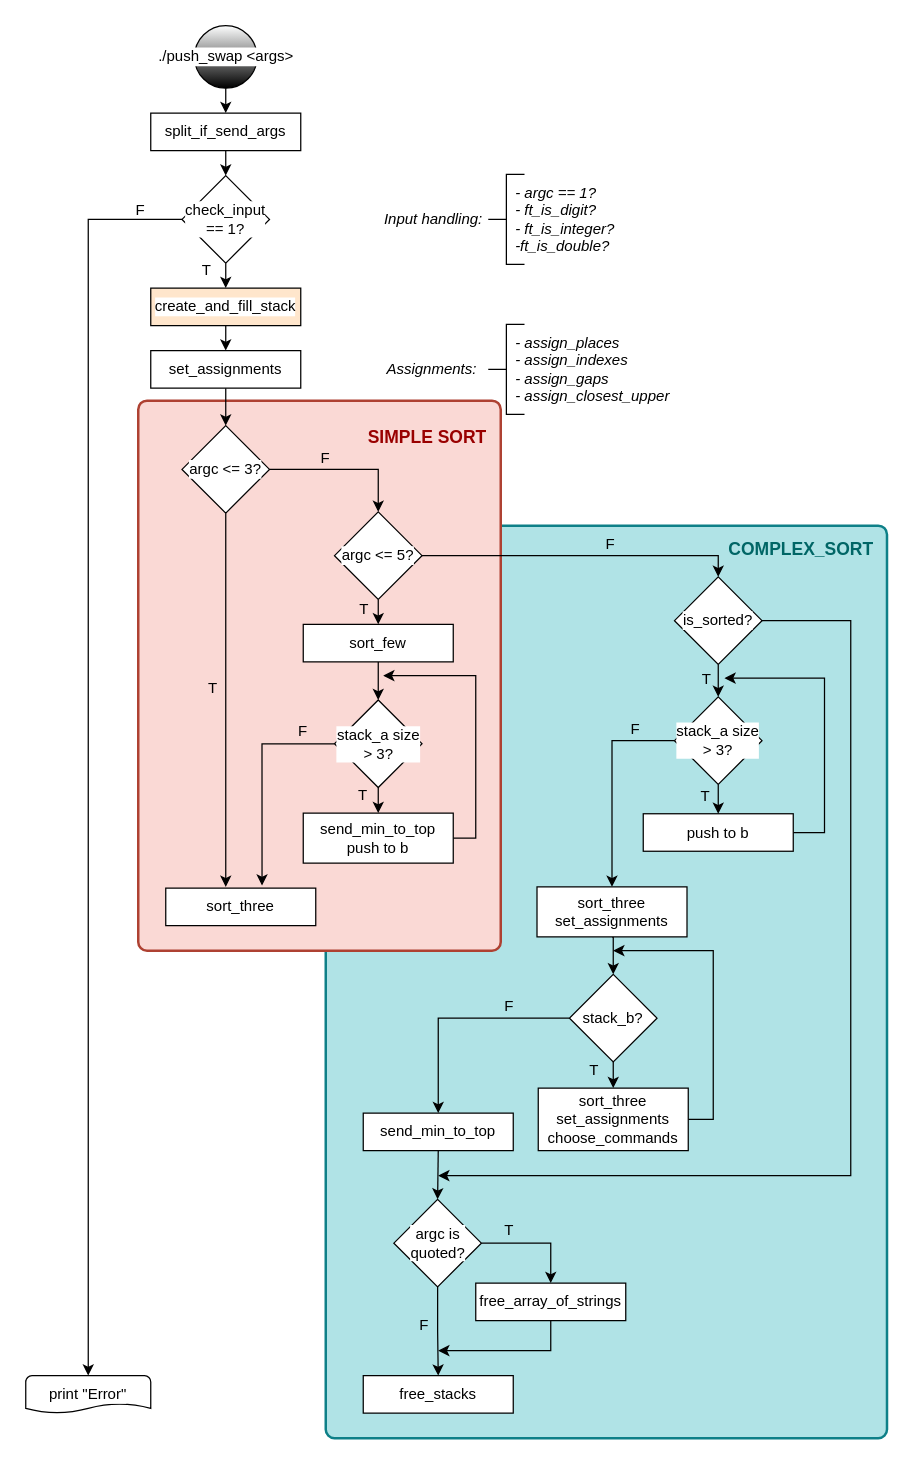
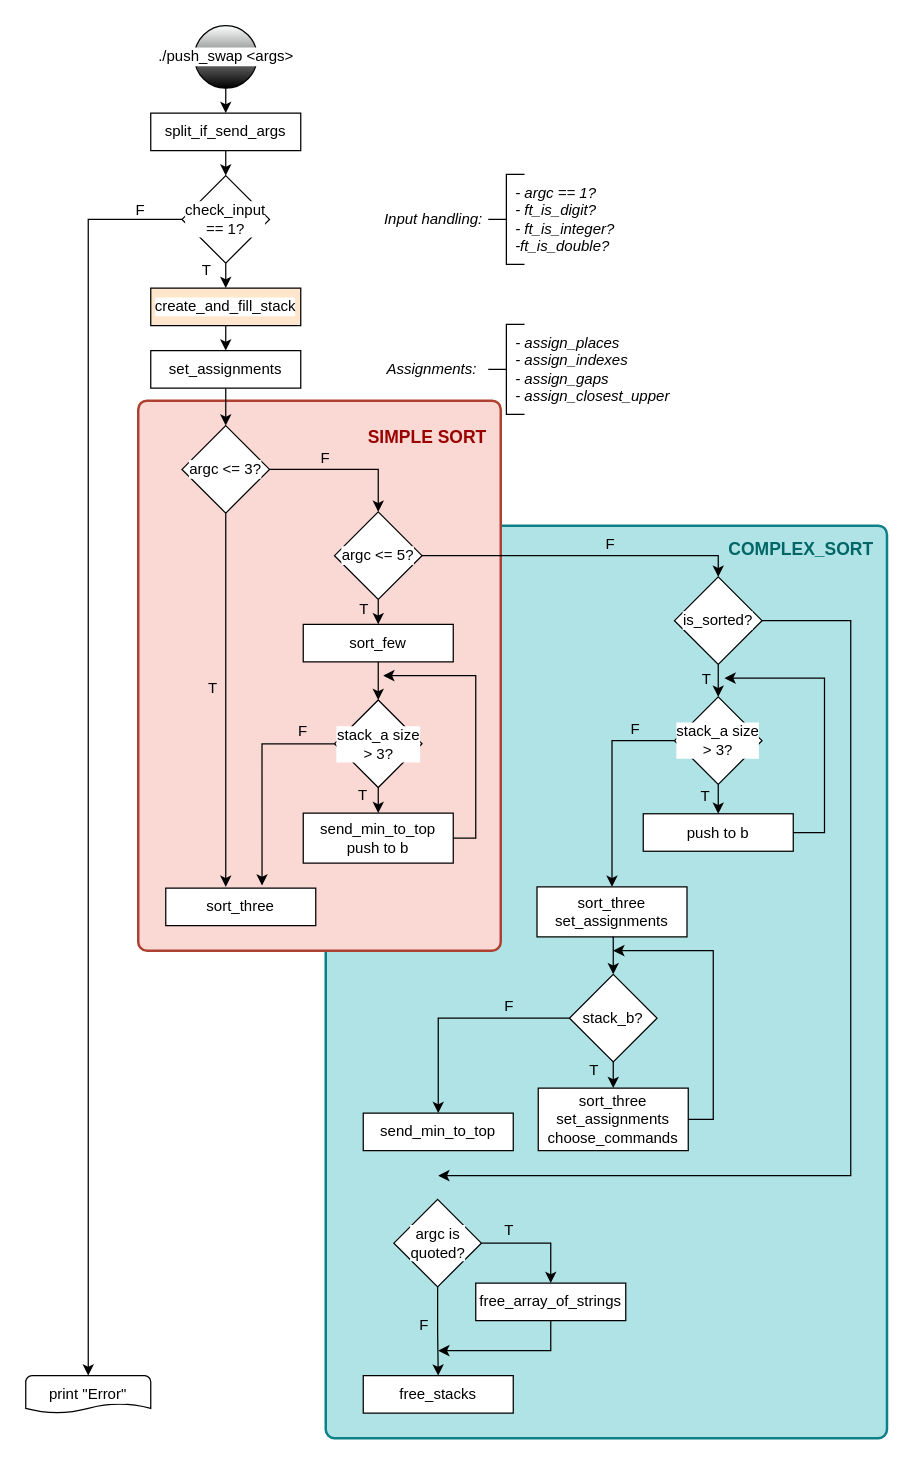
(438, 1171) -> none
